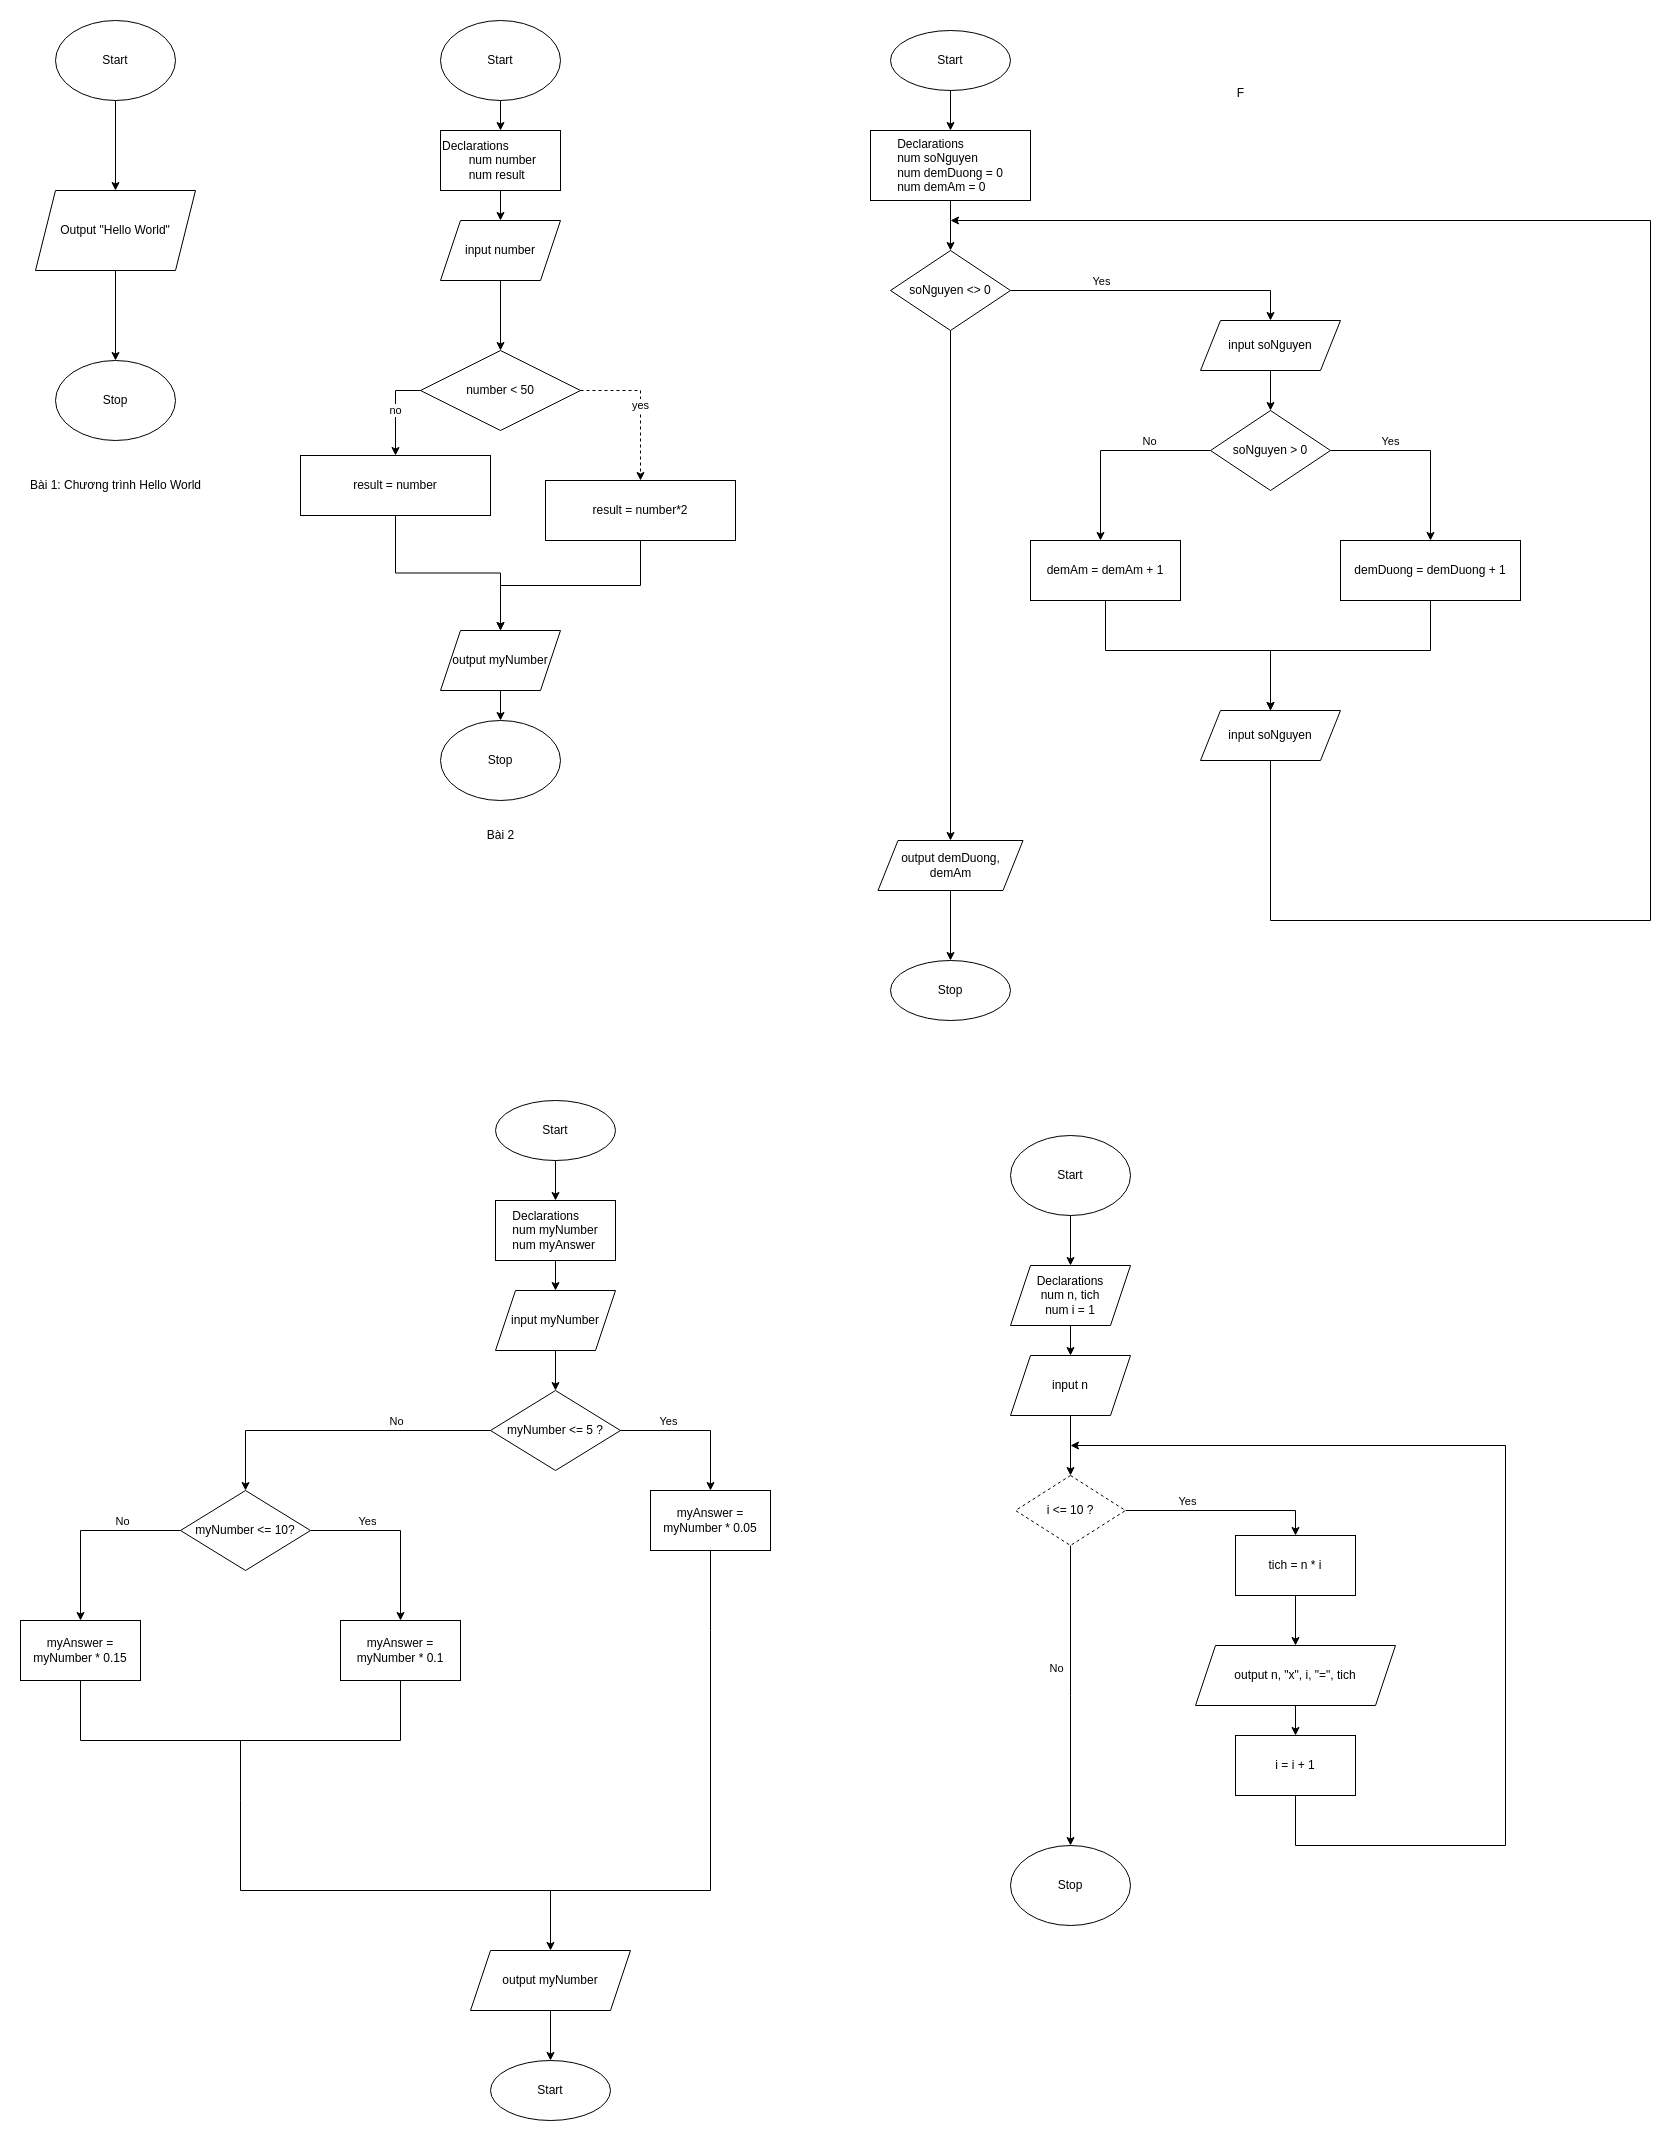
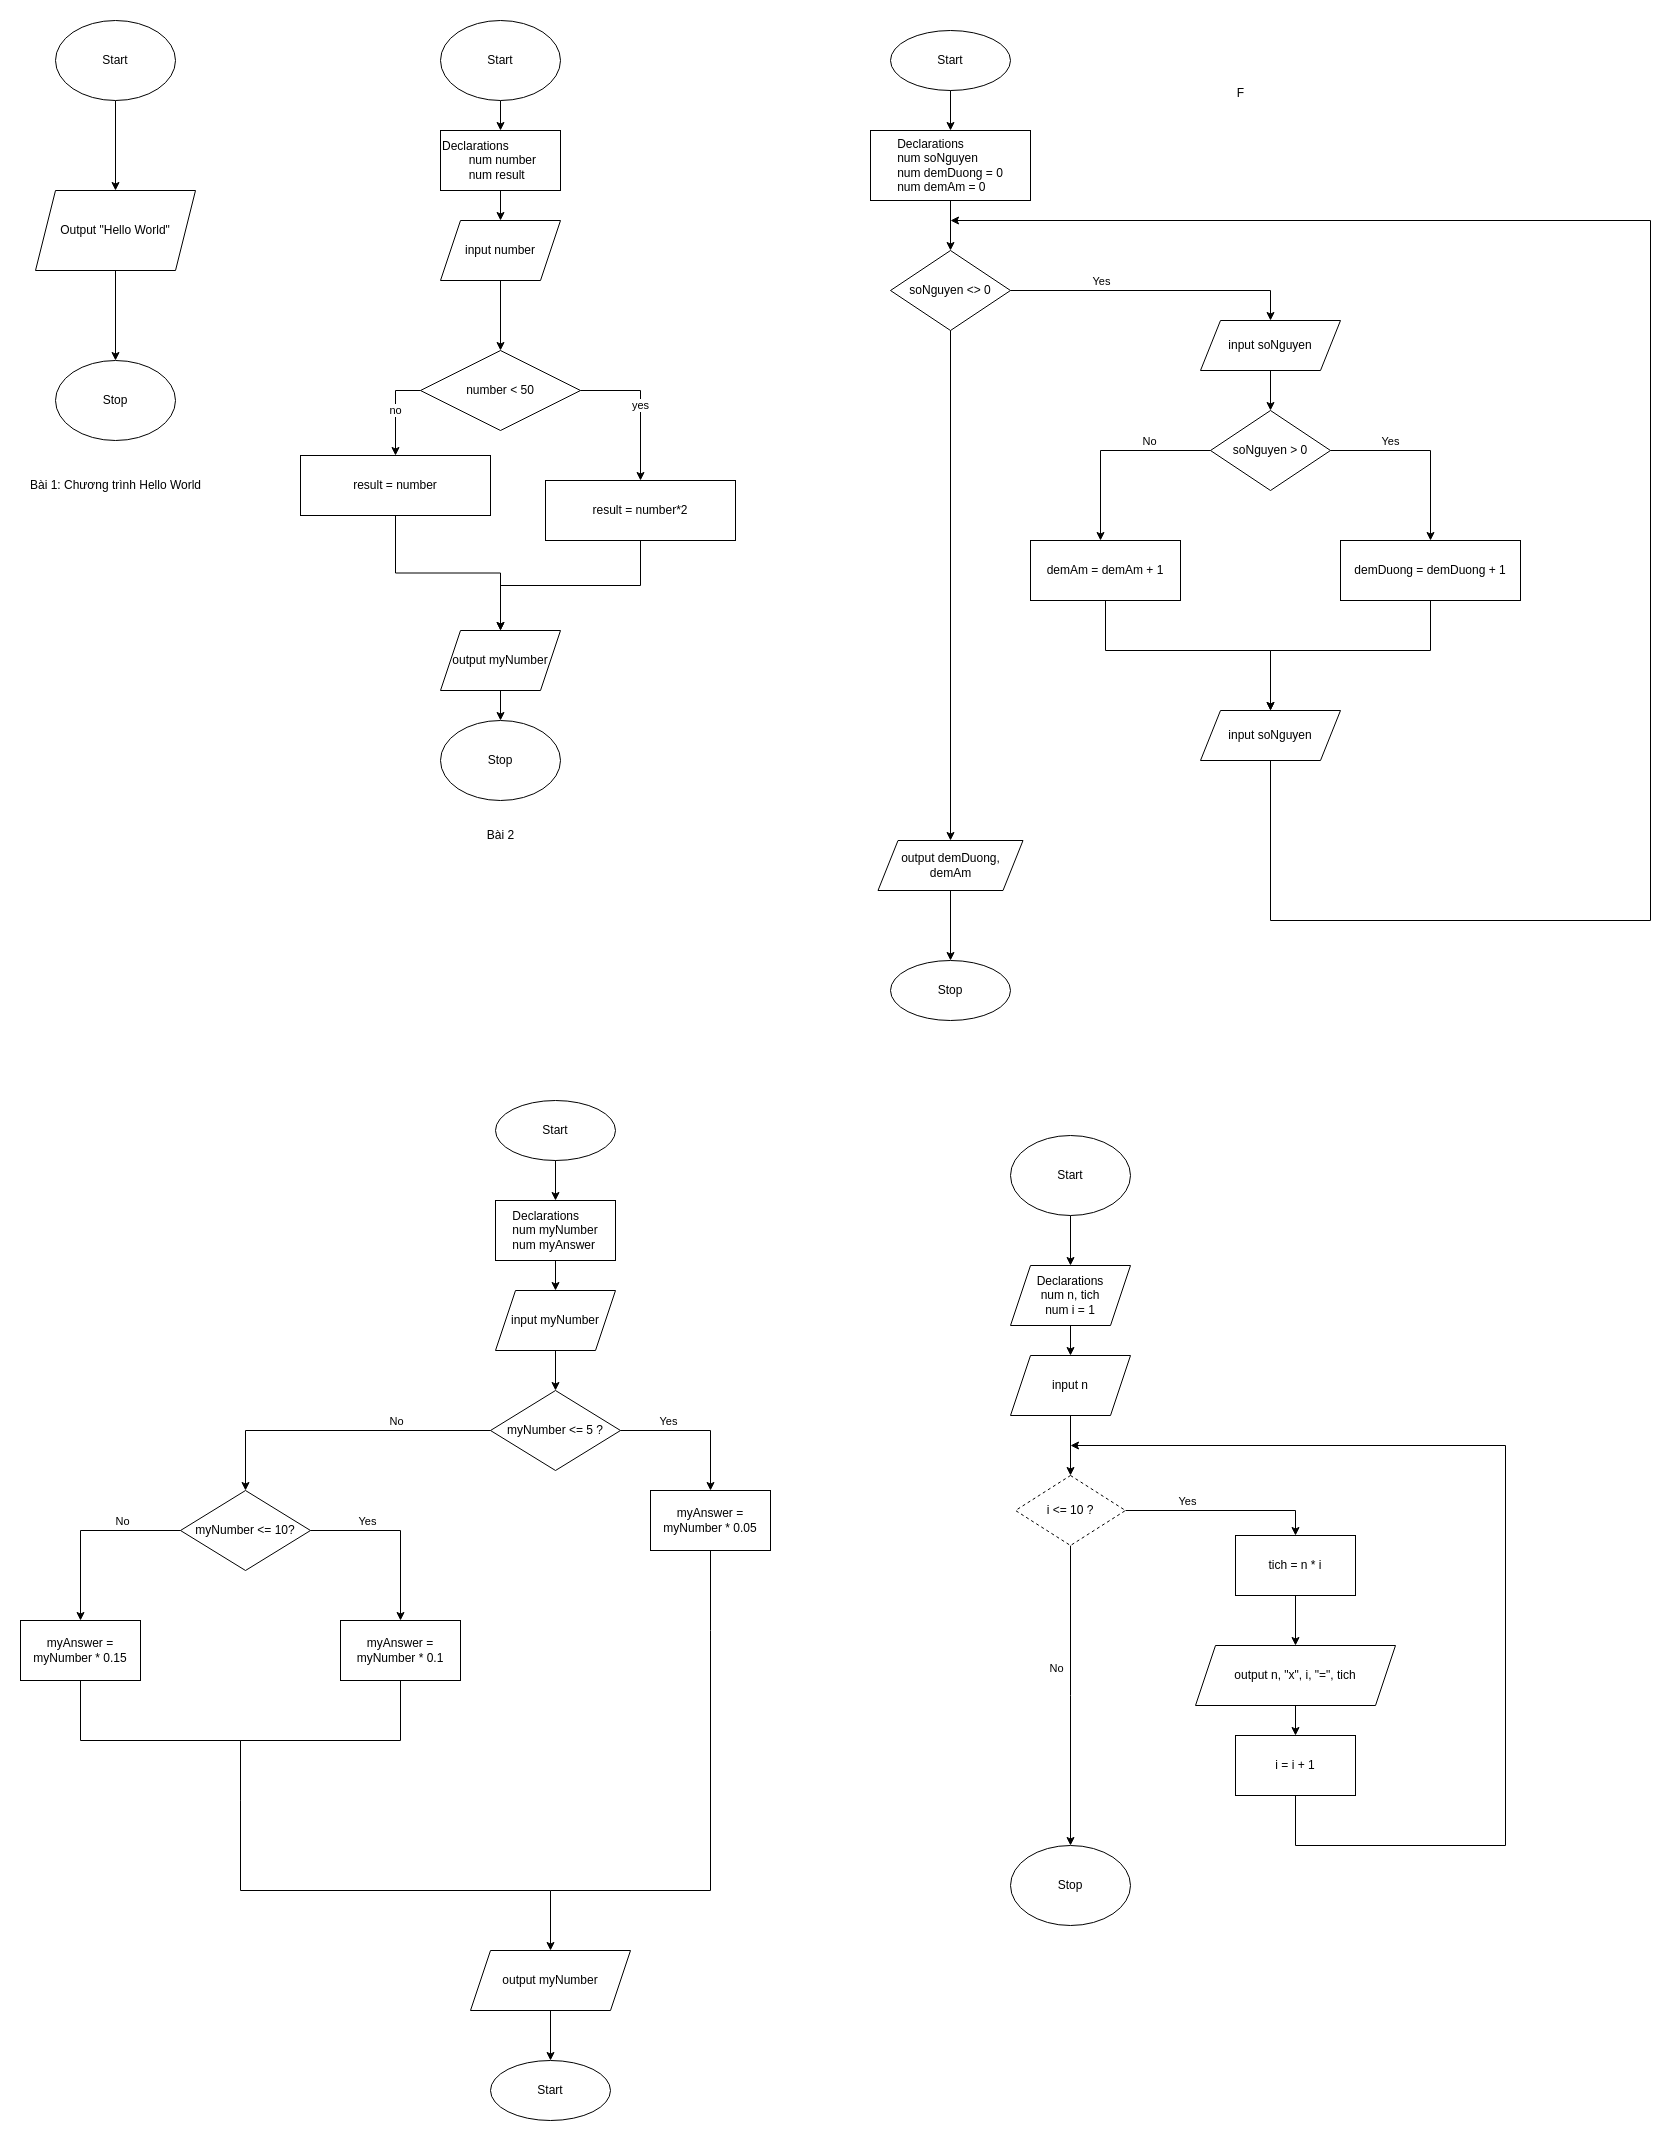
(615, 391) -> (615, 391)
